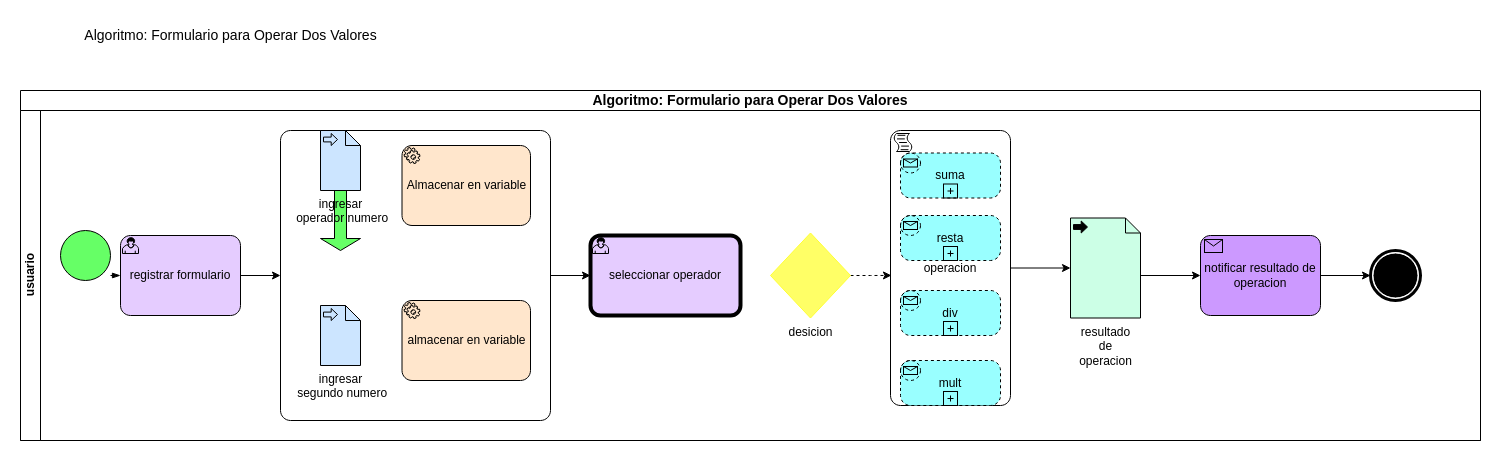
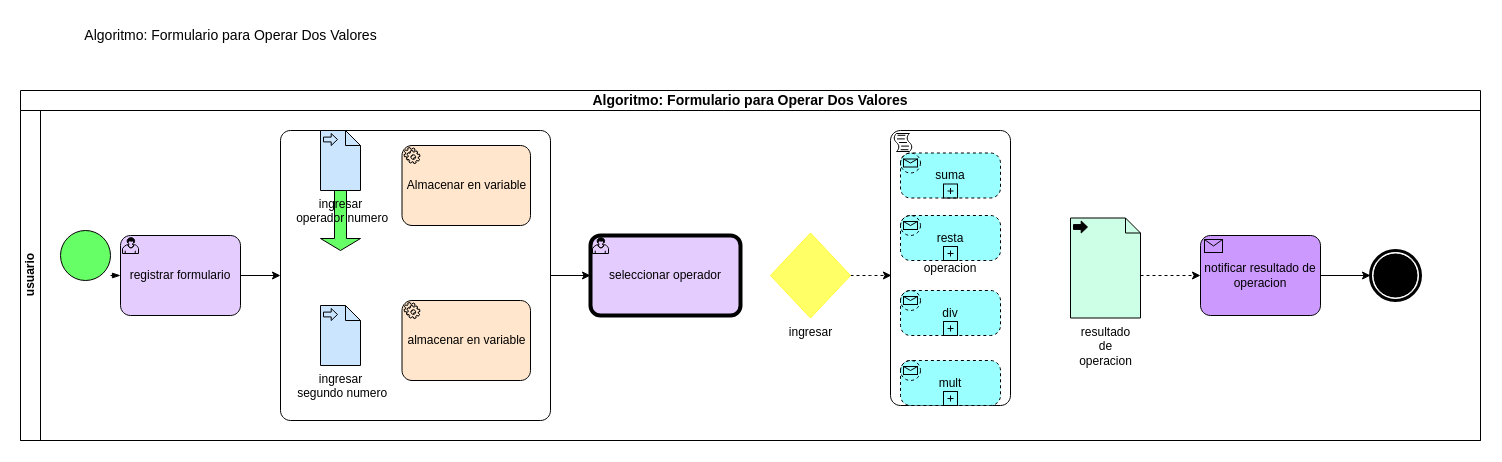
(1037, 268) -> none
(1168, 276) -> (1168, 276)
(811, 333) -> (811, 333)
